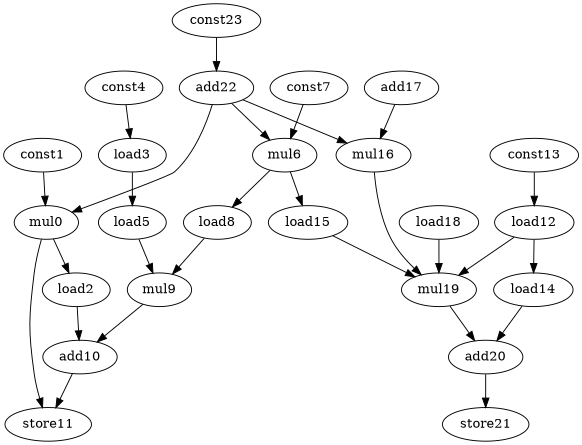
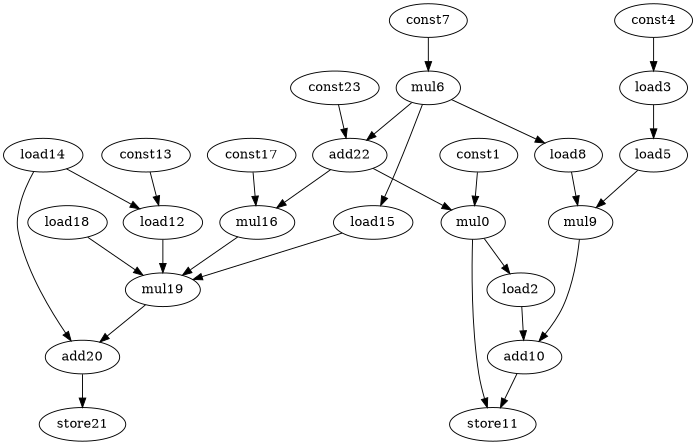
(402, 88) -> (252, 155)
(247, 118) -> (393, 118)
(534, 252) -> (99, 187)
